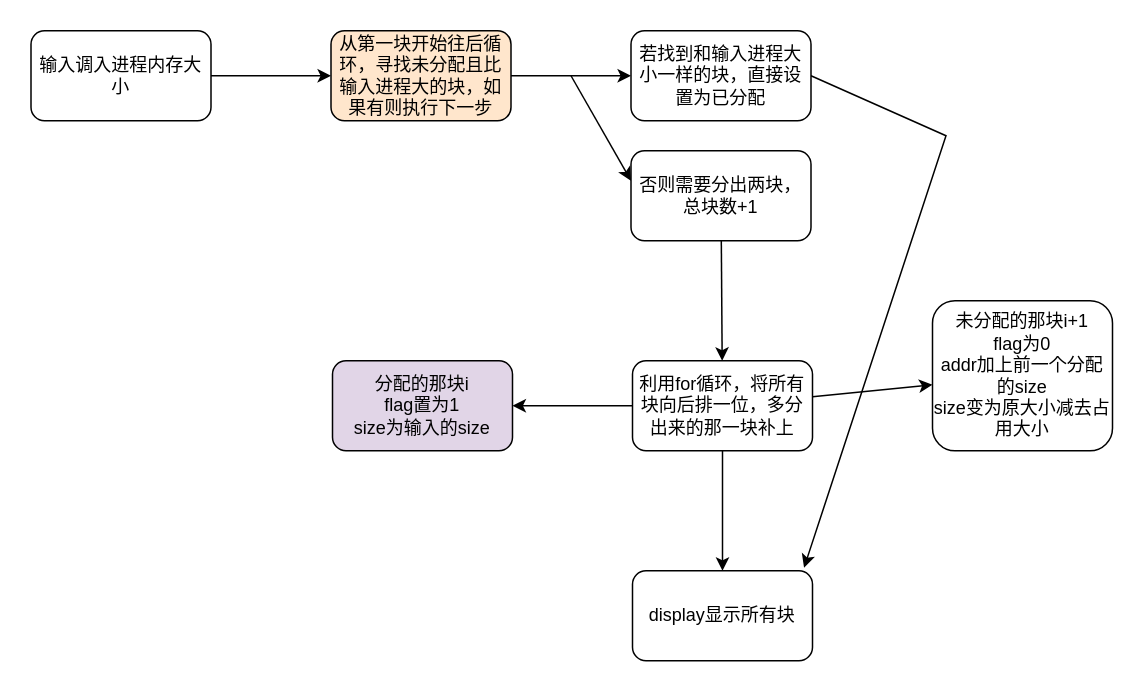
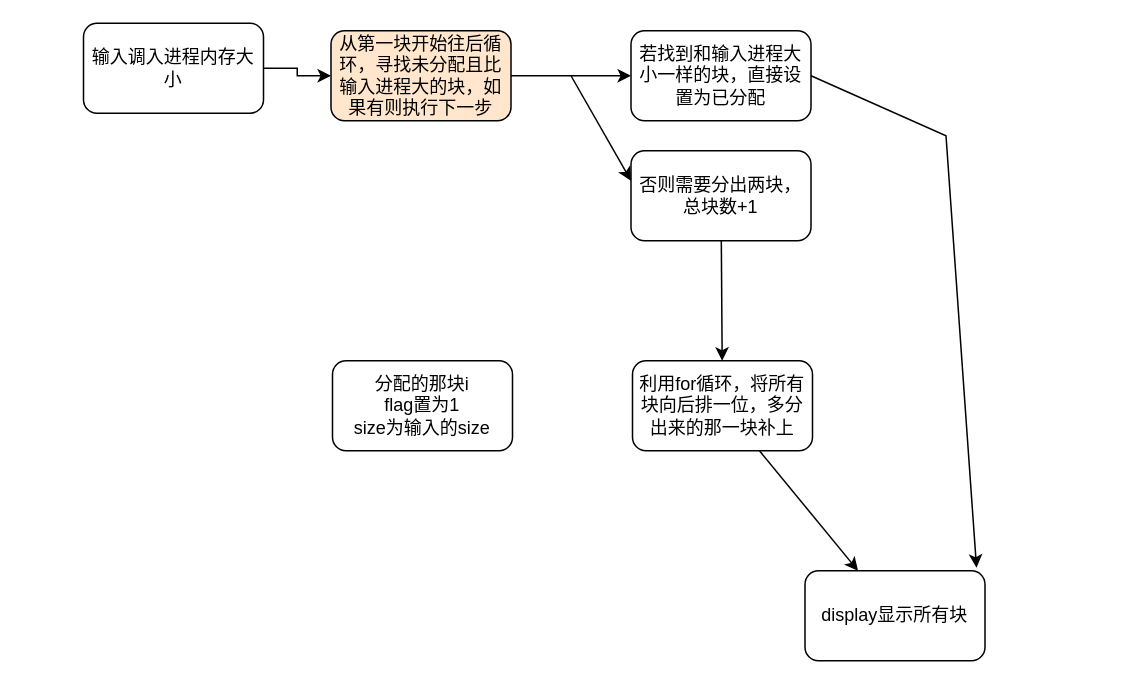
(121, 76) -> (173, 68)
(1022, 376) -> none
(867, 391) -> none
(422, 406) -> (422, 406)
(577, 406) -> none
(722, 616) -> (895, 616)
